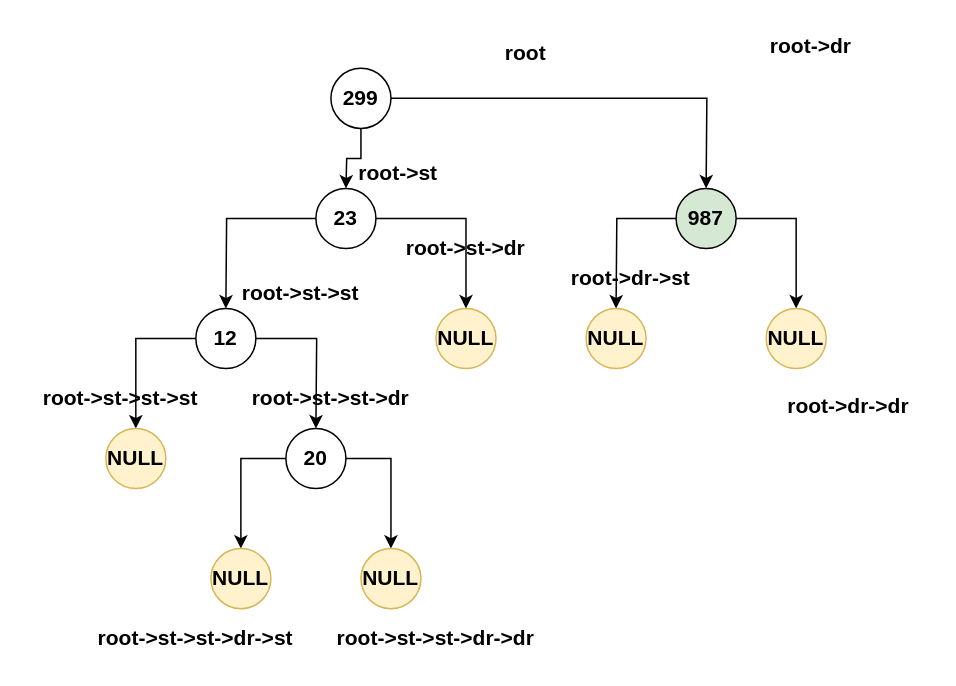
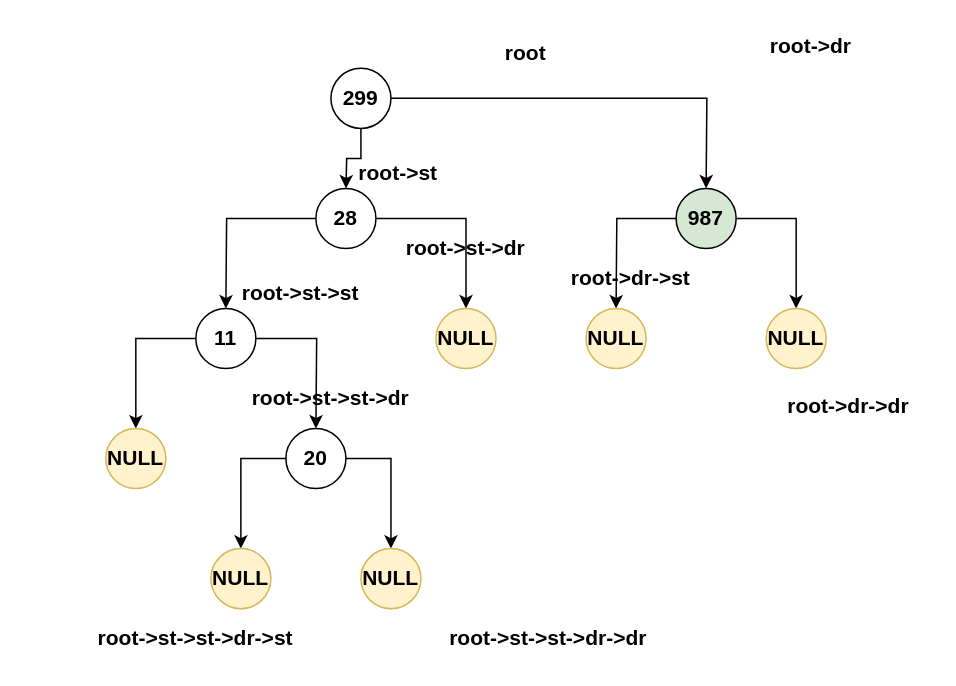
(346, 218) -> (346, 218)
(226, 338) -> (226, 338)
(121, 398) -> none
(436, 638) -> (548, 638)
